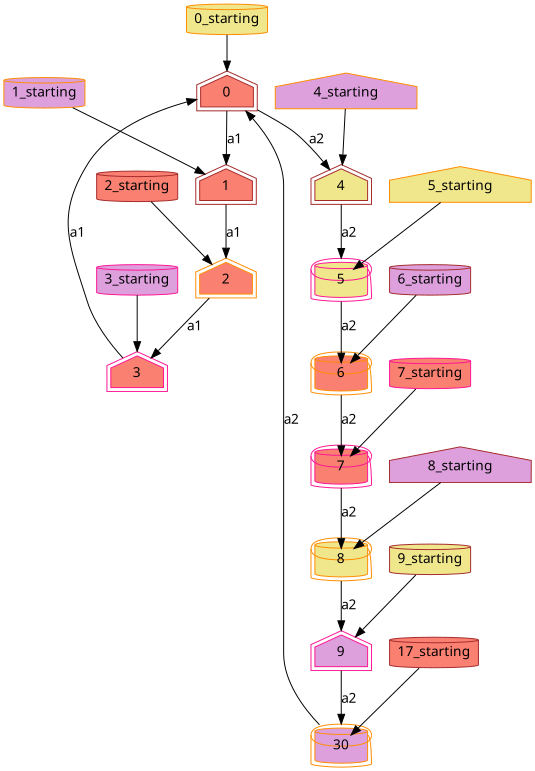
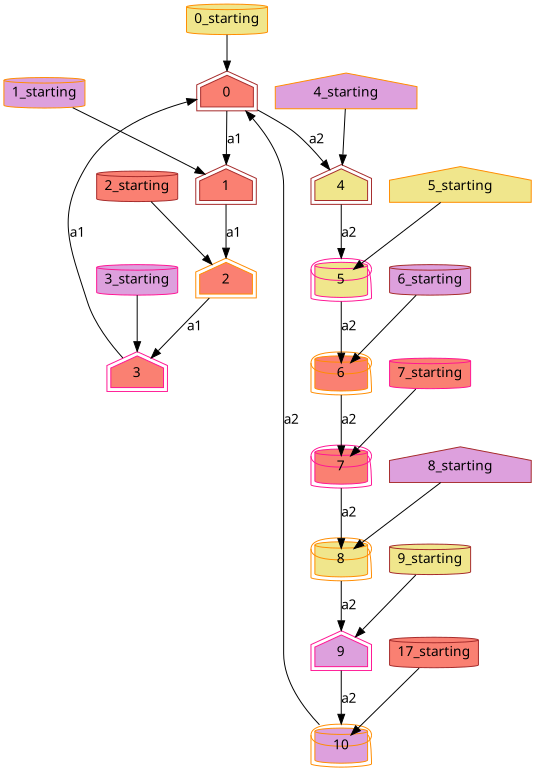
(341, 746) -> (341, 746)
